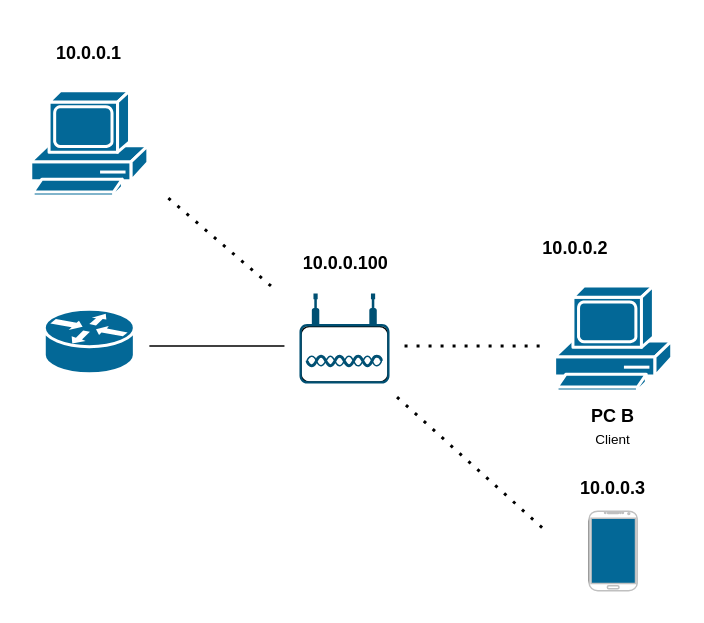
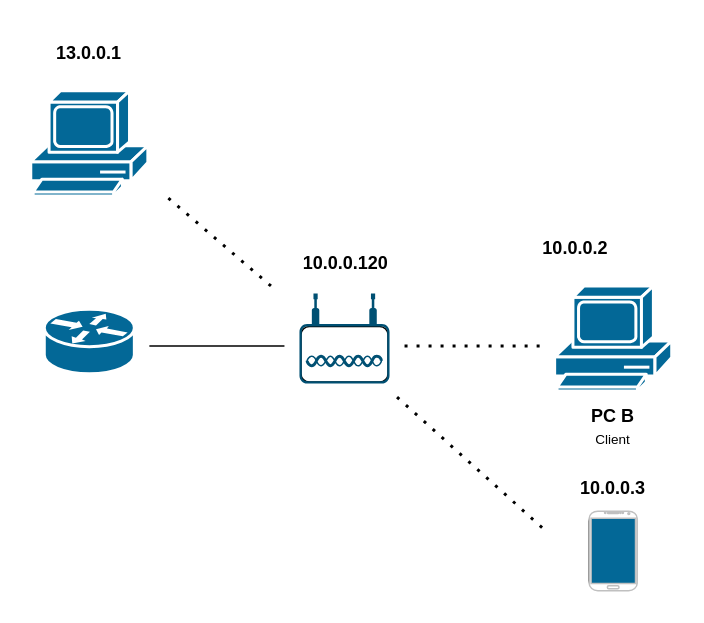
(89, 53) -> (89, 53)
(346, 263) -> (346, 263)
